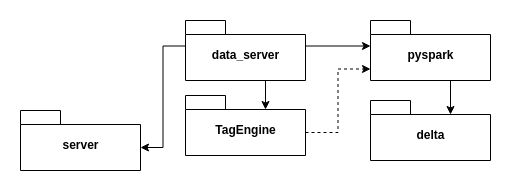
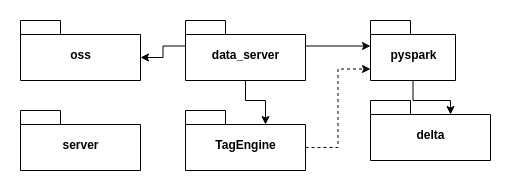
none -> (81, 51)
(431, 51) -> (413, 51)
none -> (154, 58)
(163, 111) -> none
(246, 126) -> (246, 141)
